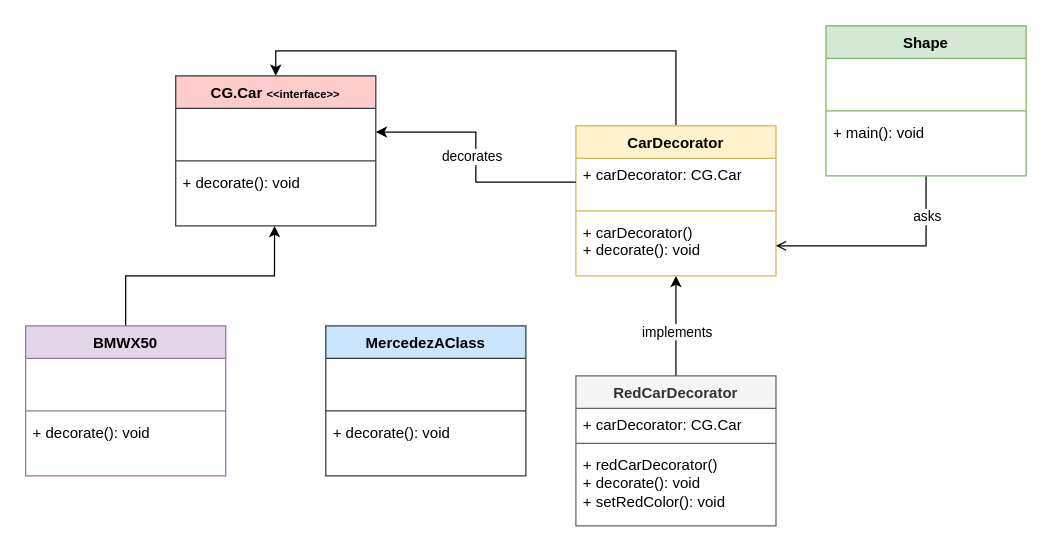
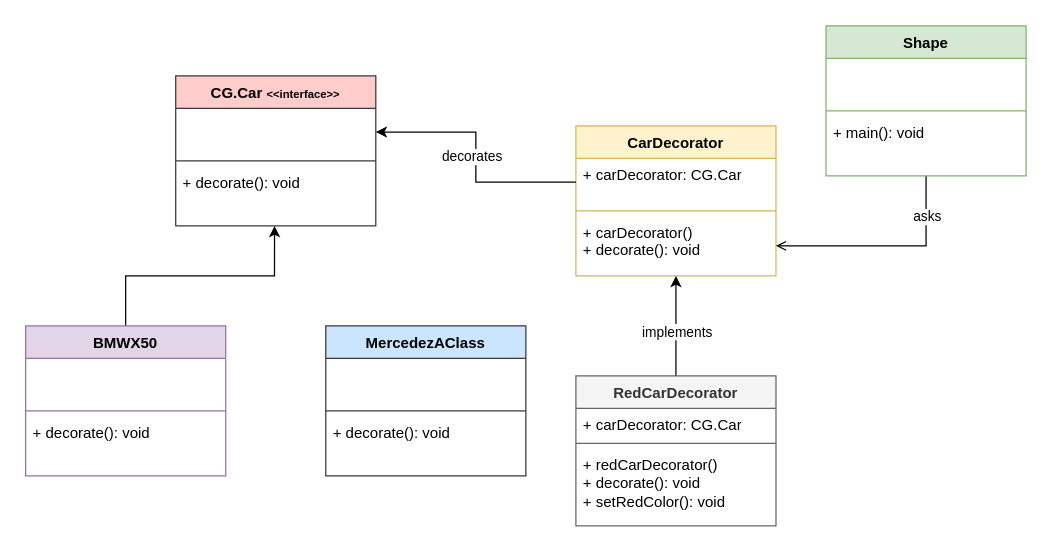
(505, 51) -> none
